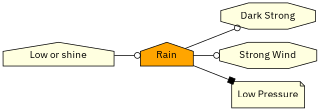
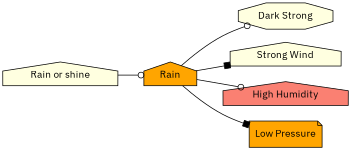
(59, 55) -> (60, 75)
(203, 55) -> (209, 68)
(268, 55) -> (286, 55)
(268, 95) -> (286, 134)
none -> (286, 95)
